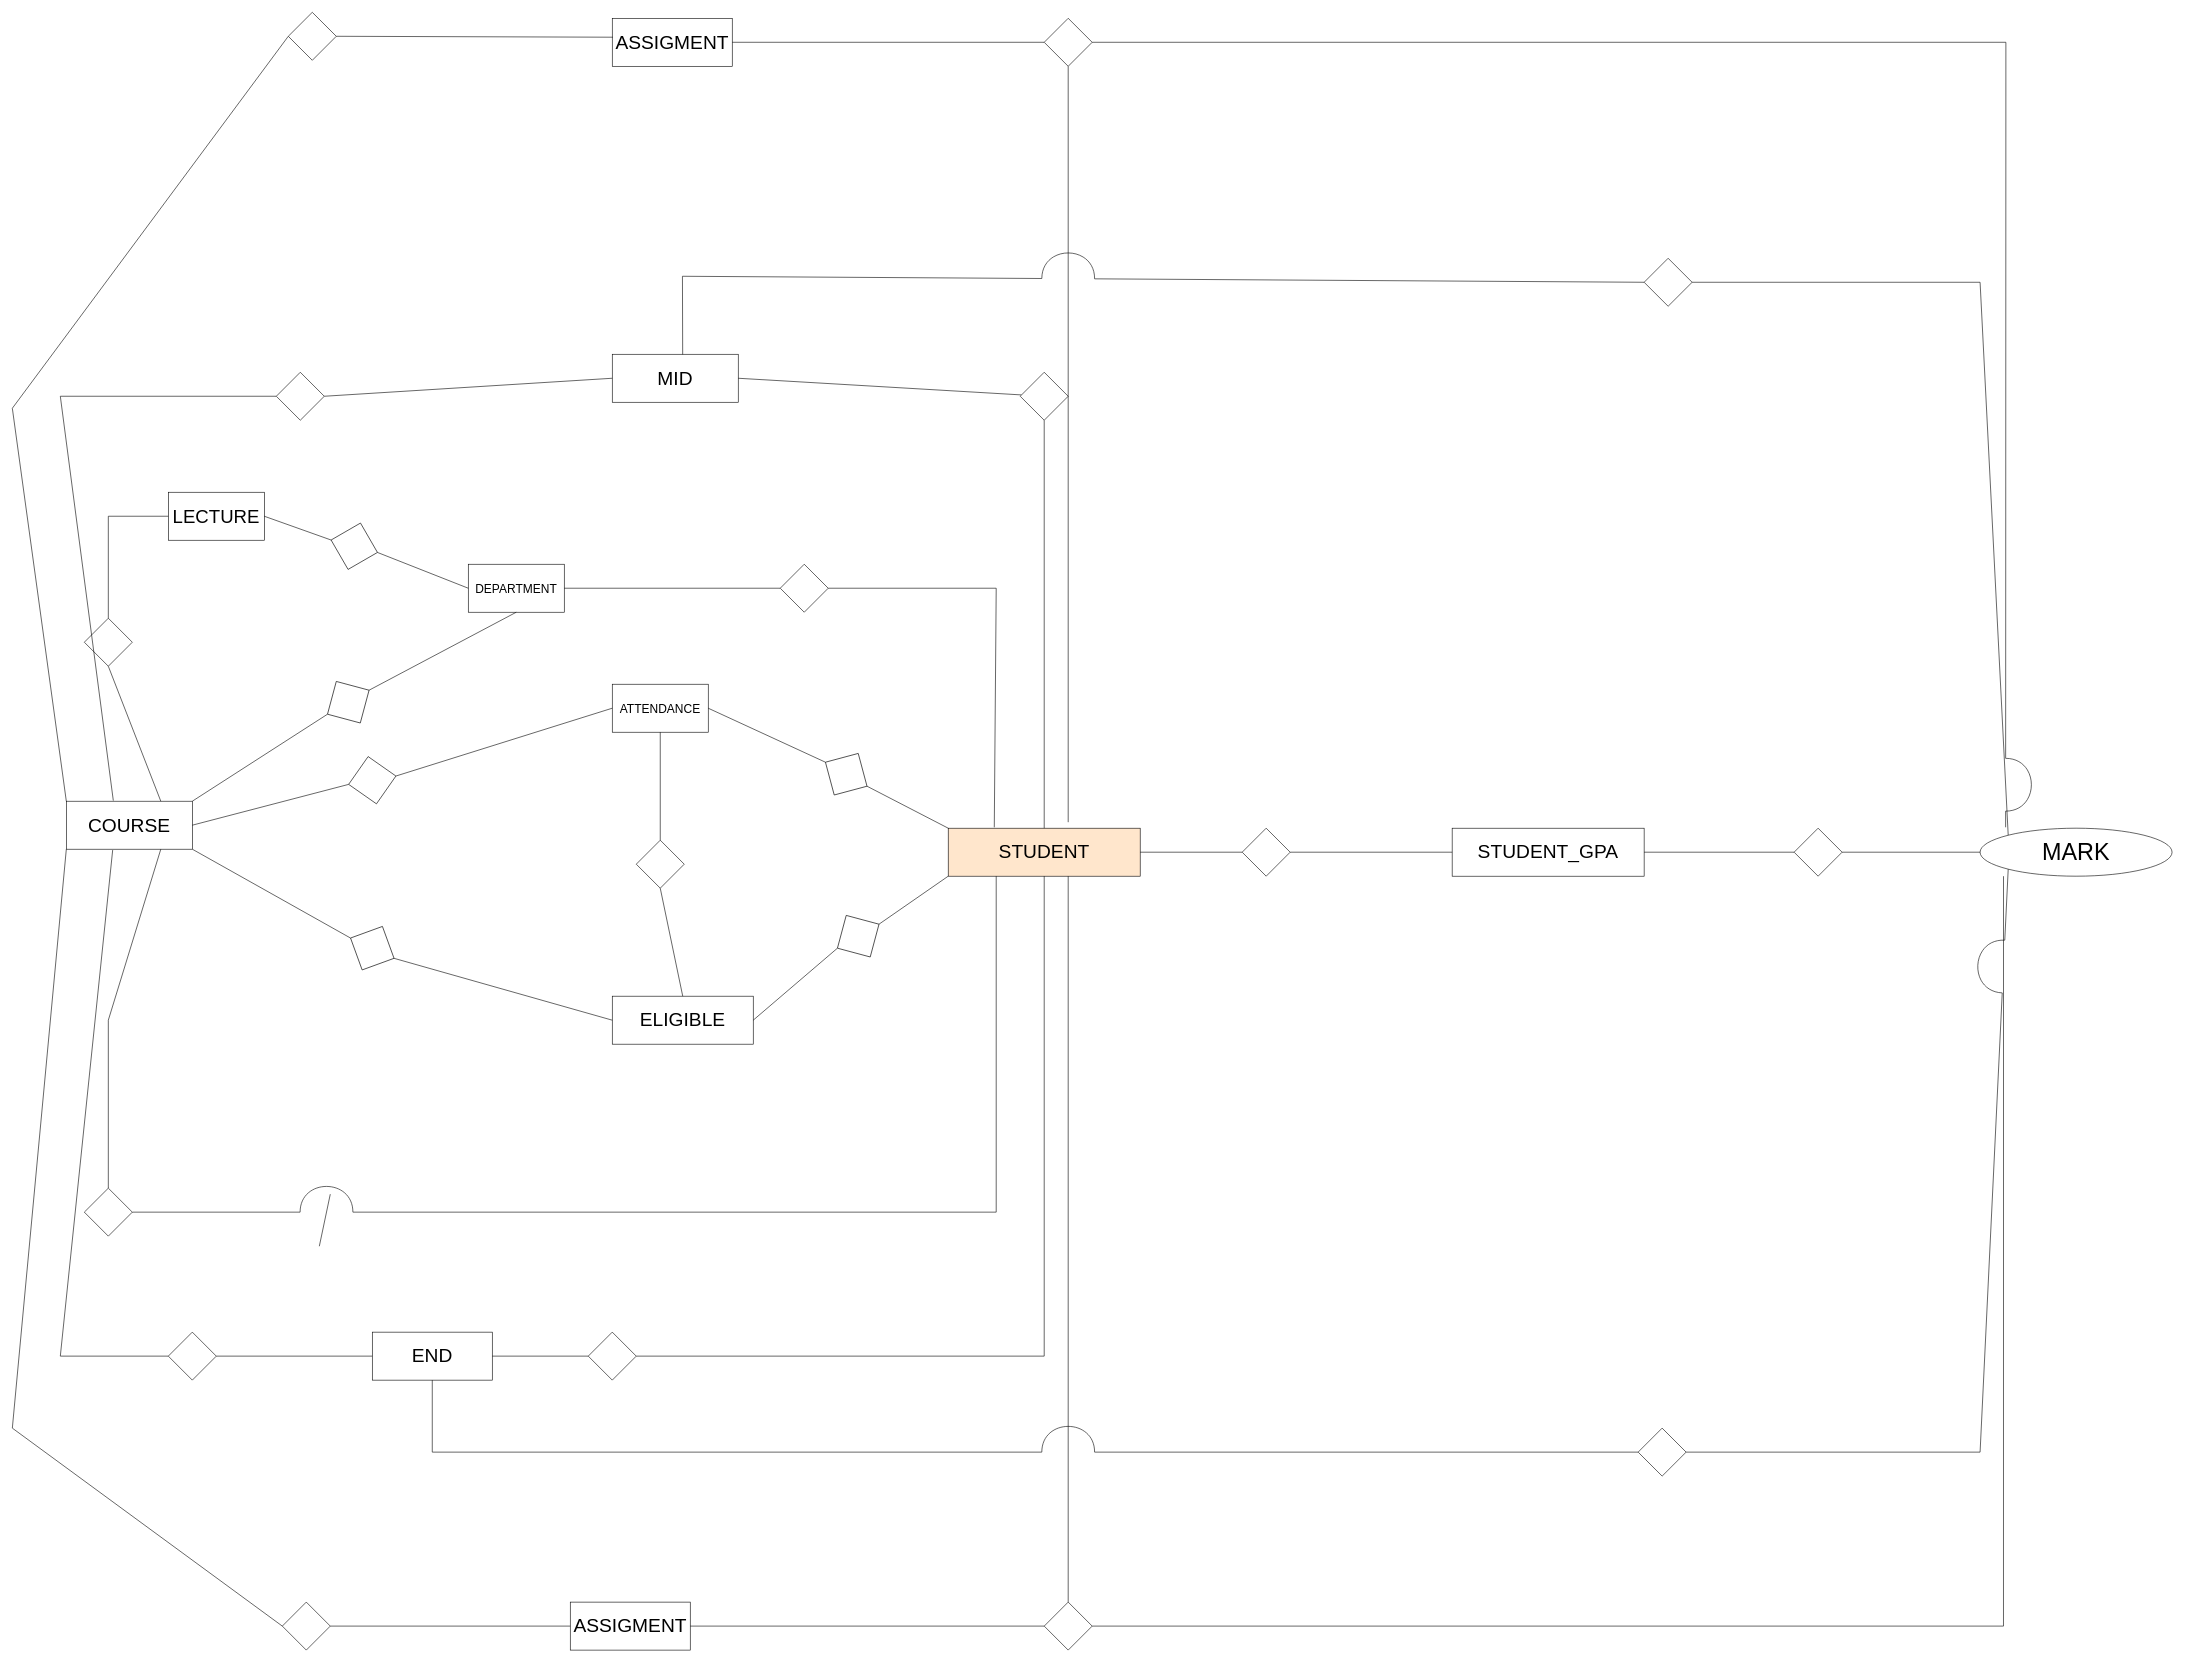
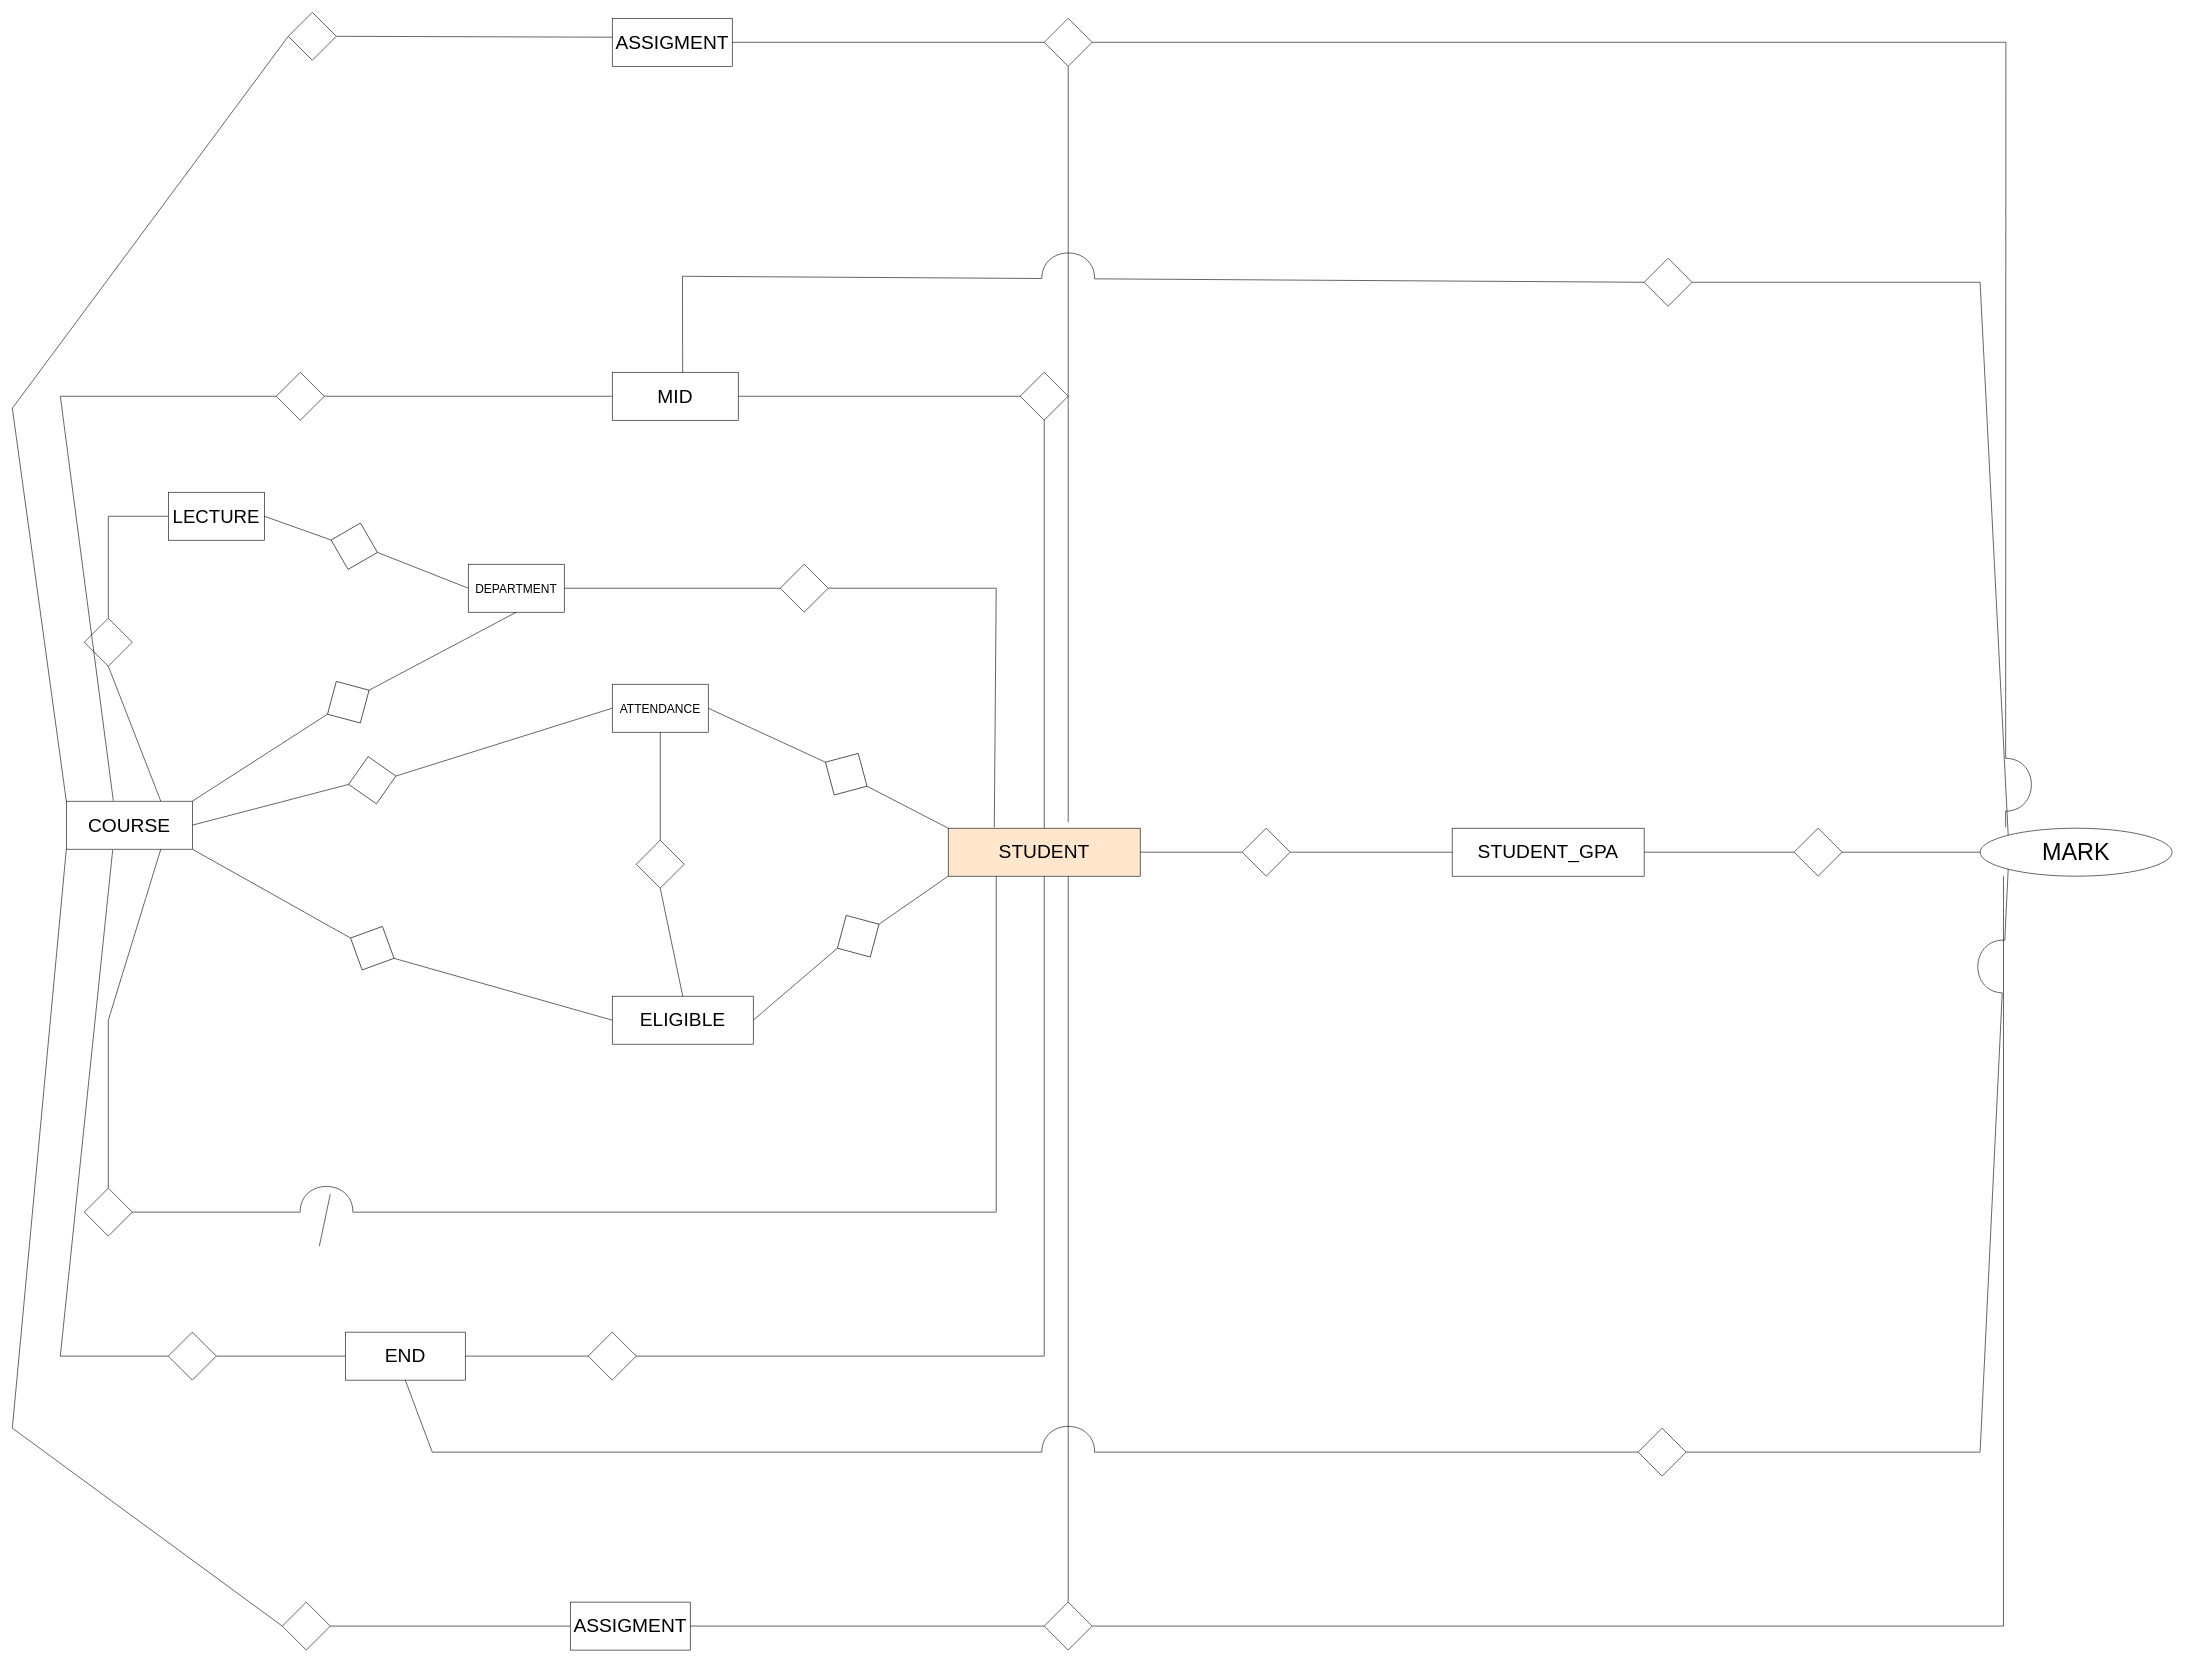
(675, 378) -> (675, 396)
(432, 1356) -> (405, 1356)
